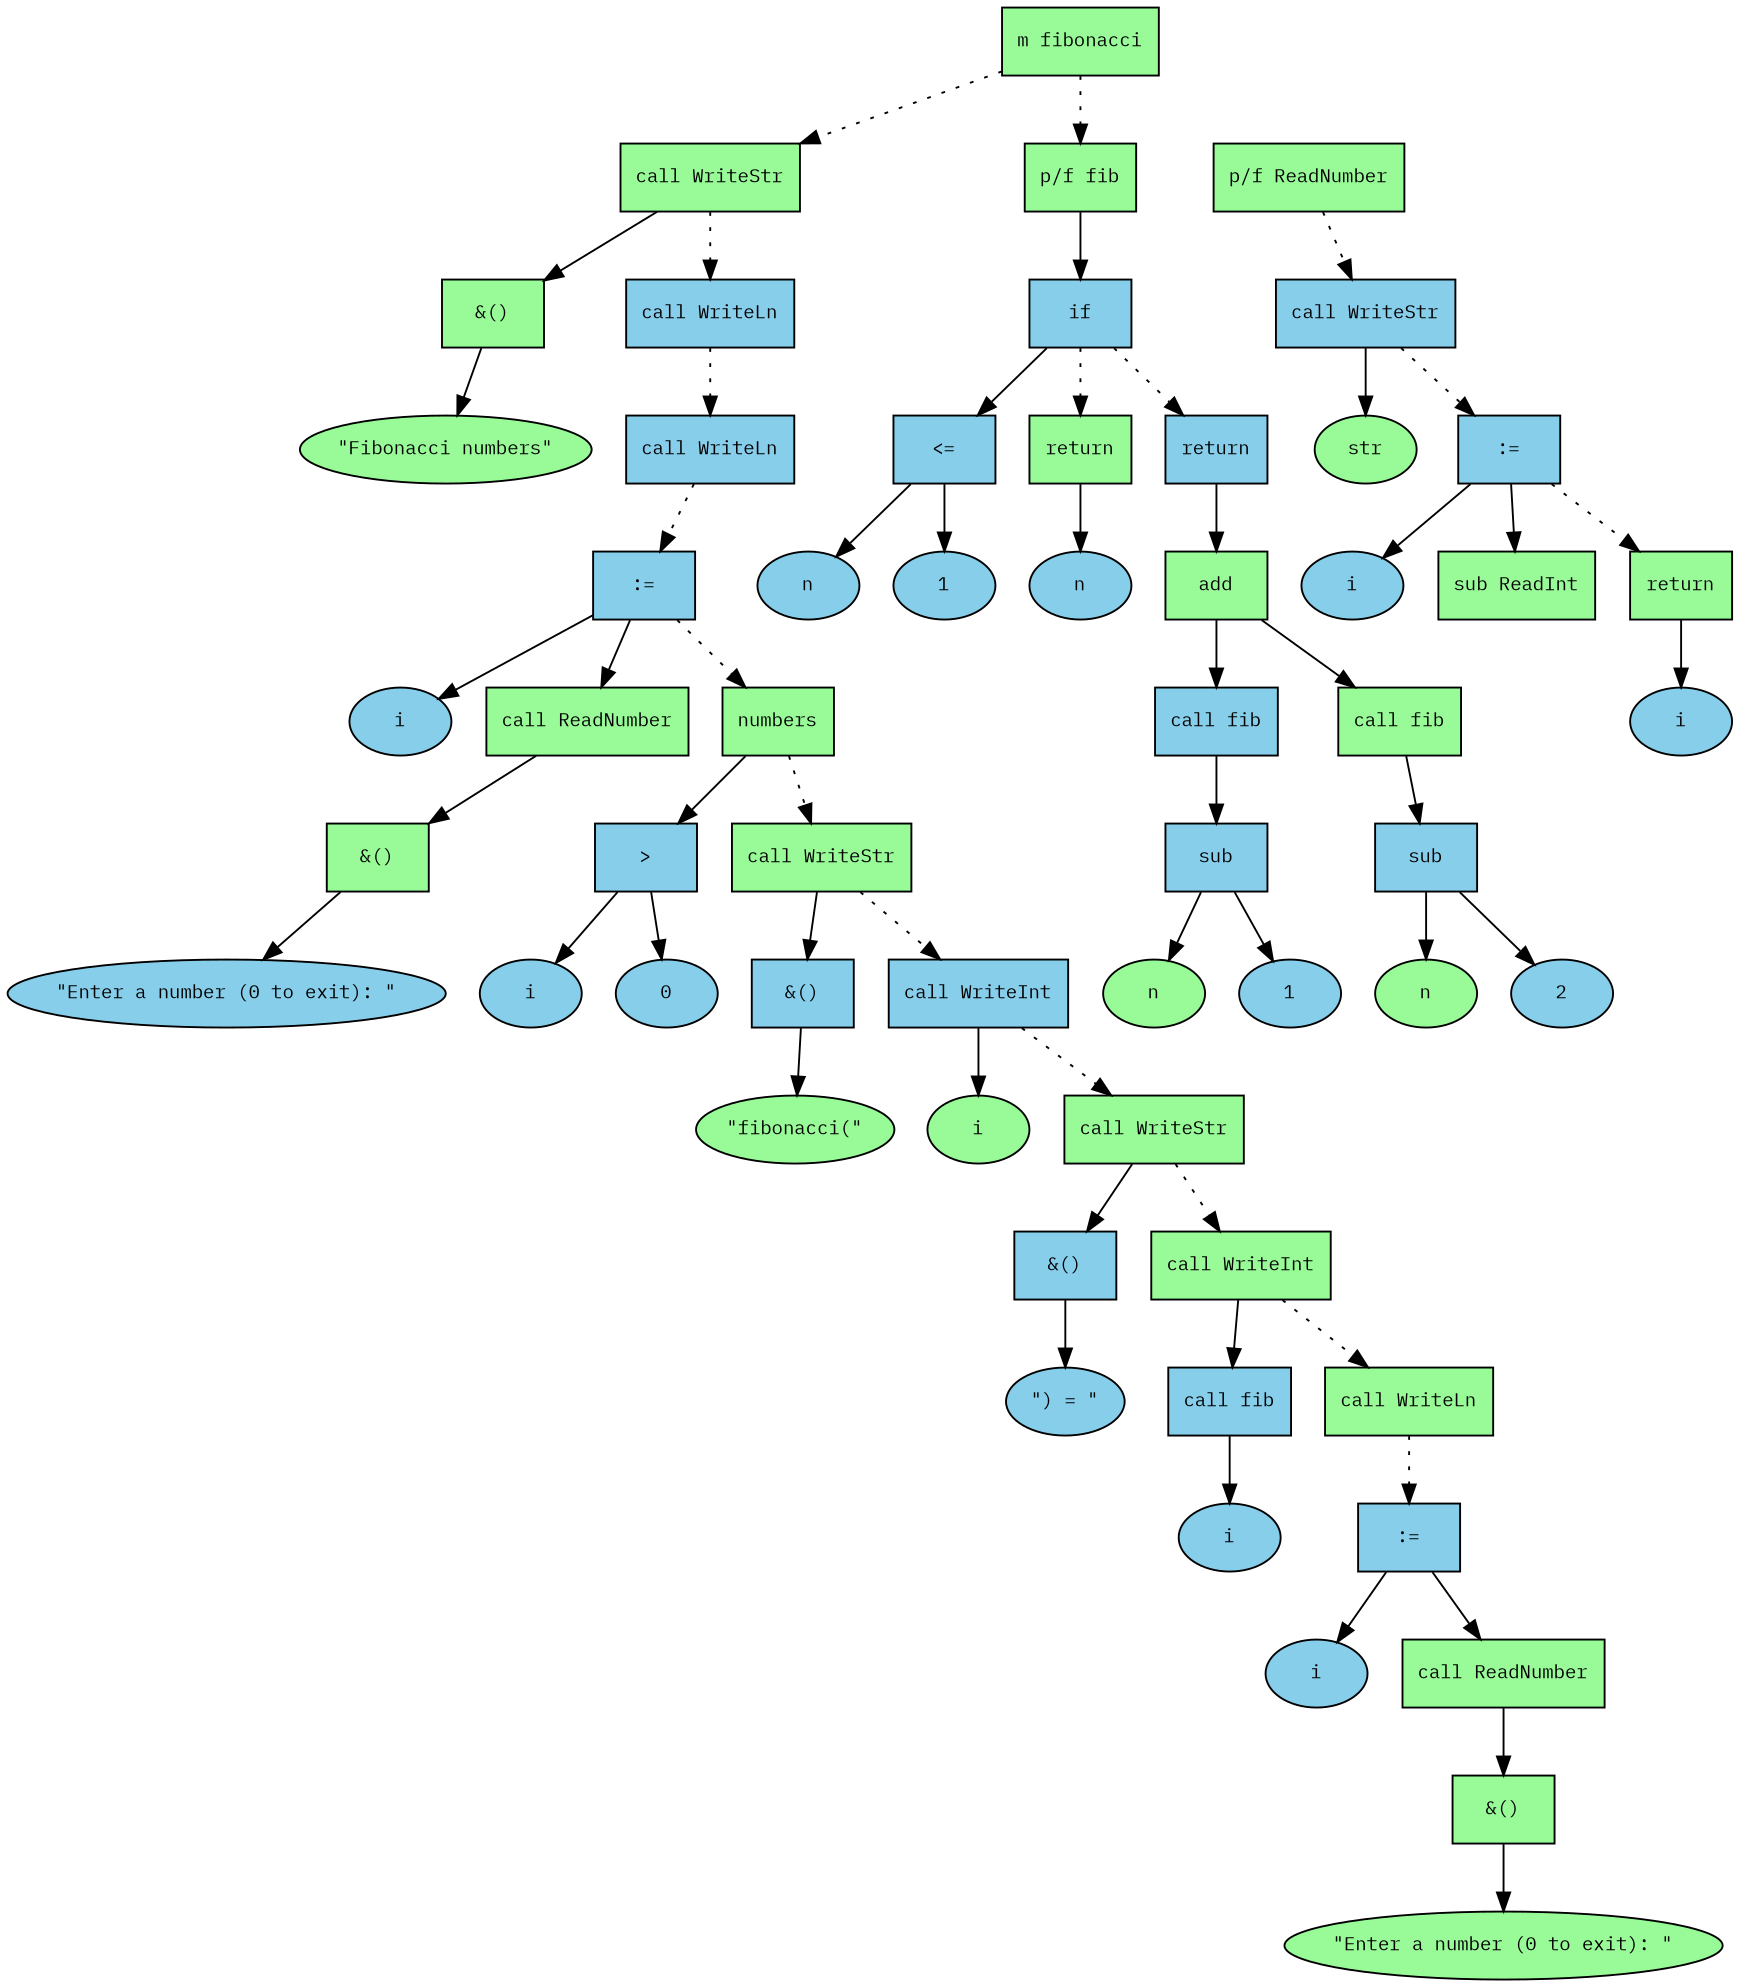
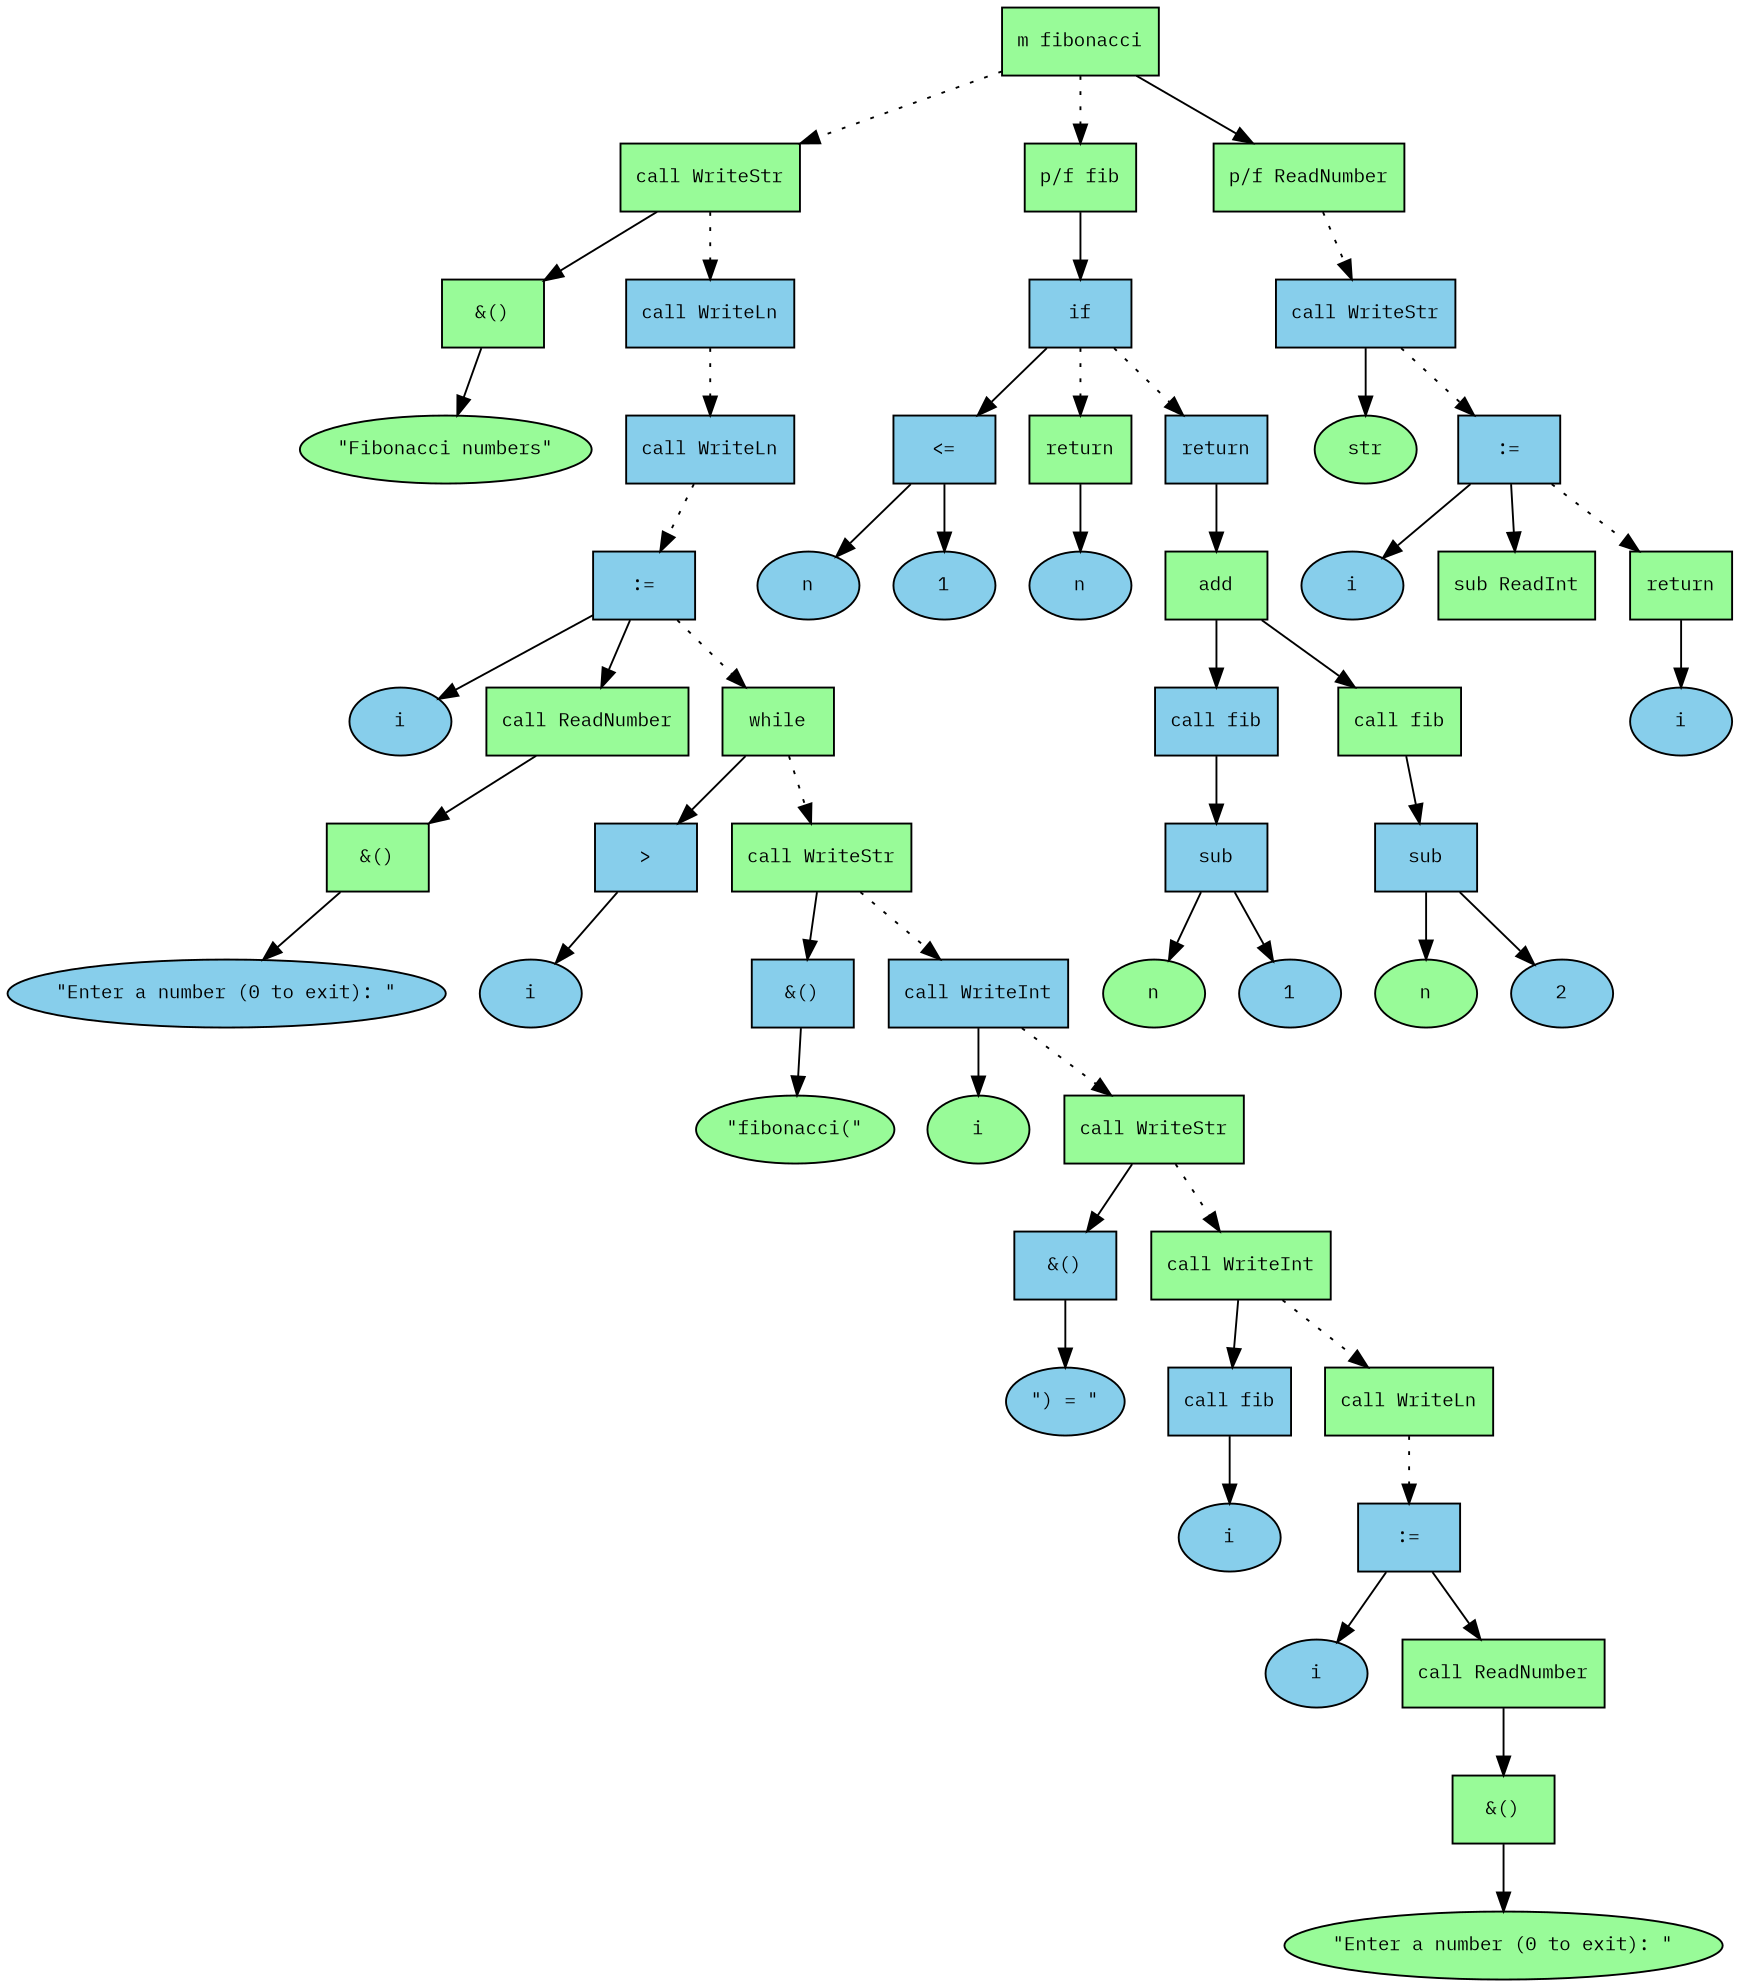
none -> (1186, 105)
(778, 722) -> (778, 722)
(667, 994) -> none
